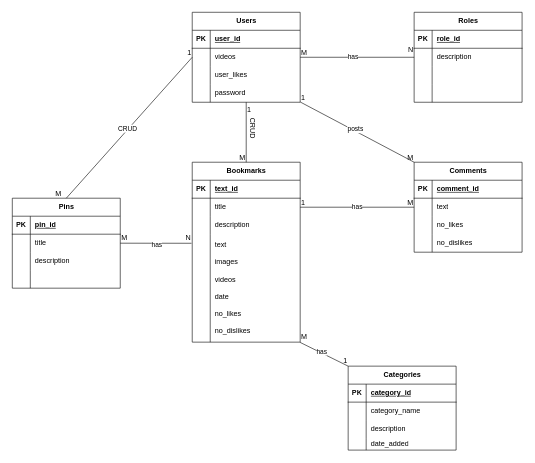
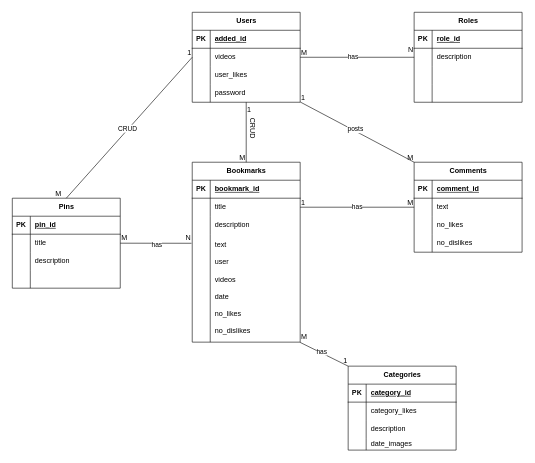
(228, 39) -> (230, 39)
(228, 189) -> (236, 189)
(234, 288) -> (234, 288)
(397, 411) -> (397, 411)
(391, 444) -> (392, 444)
